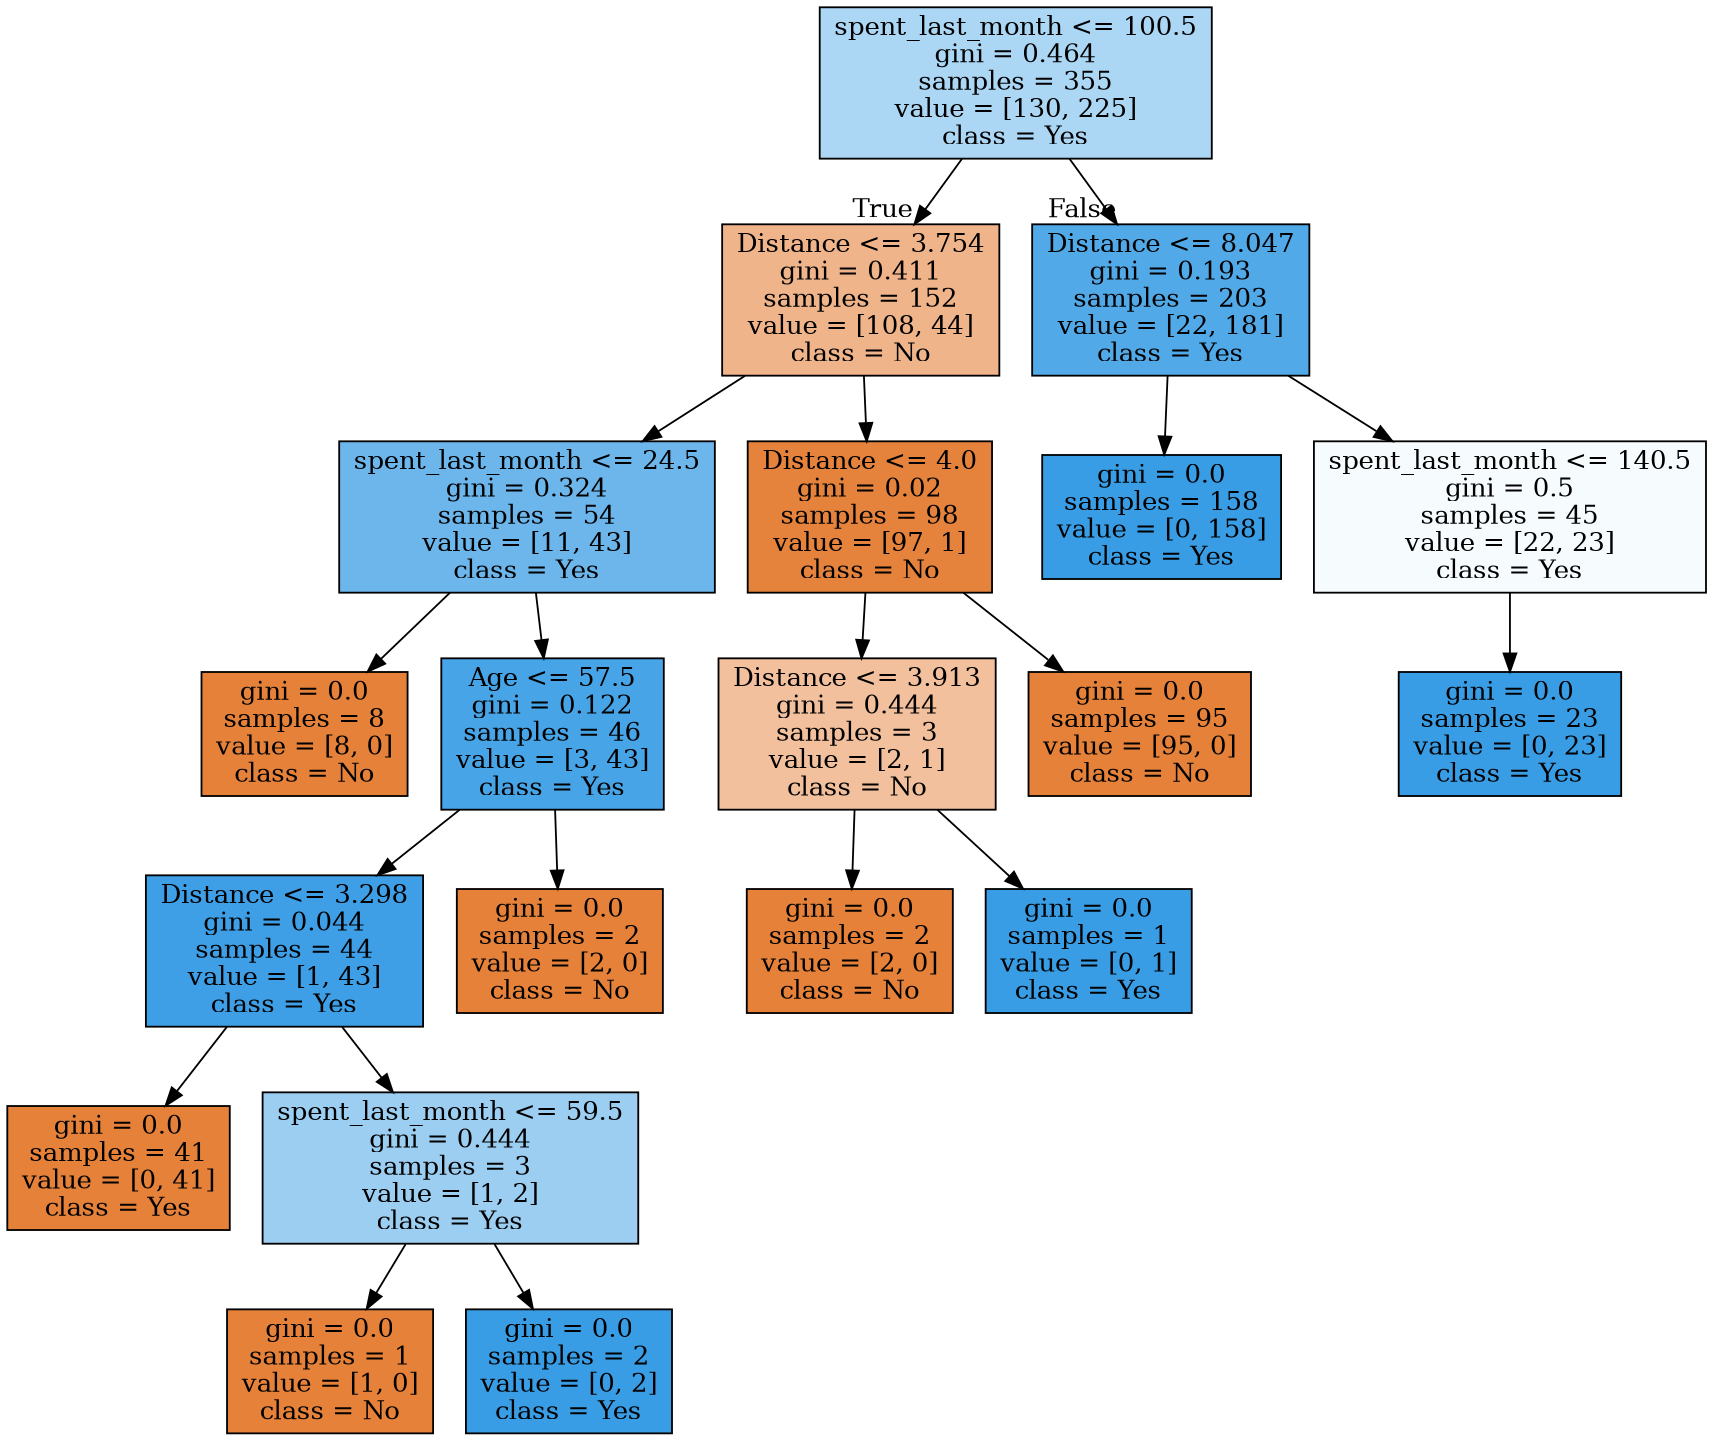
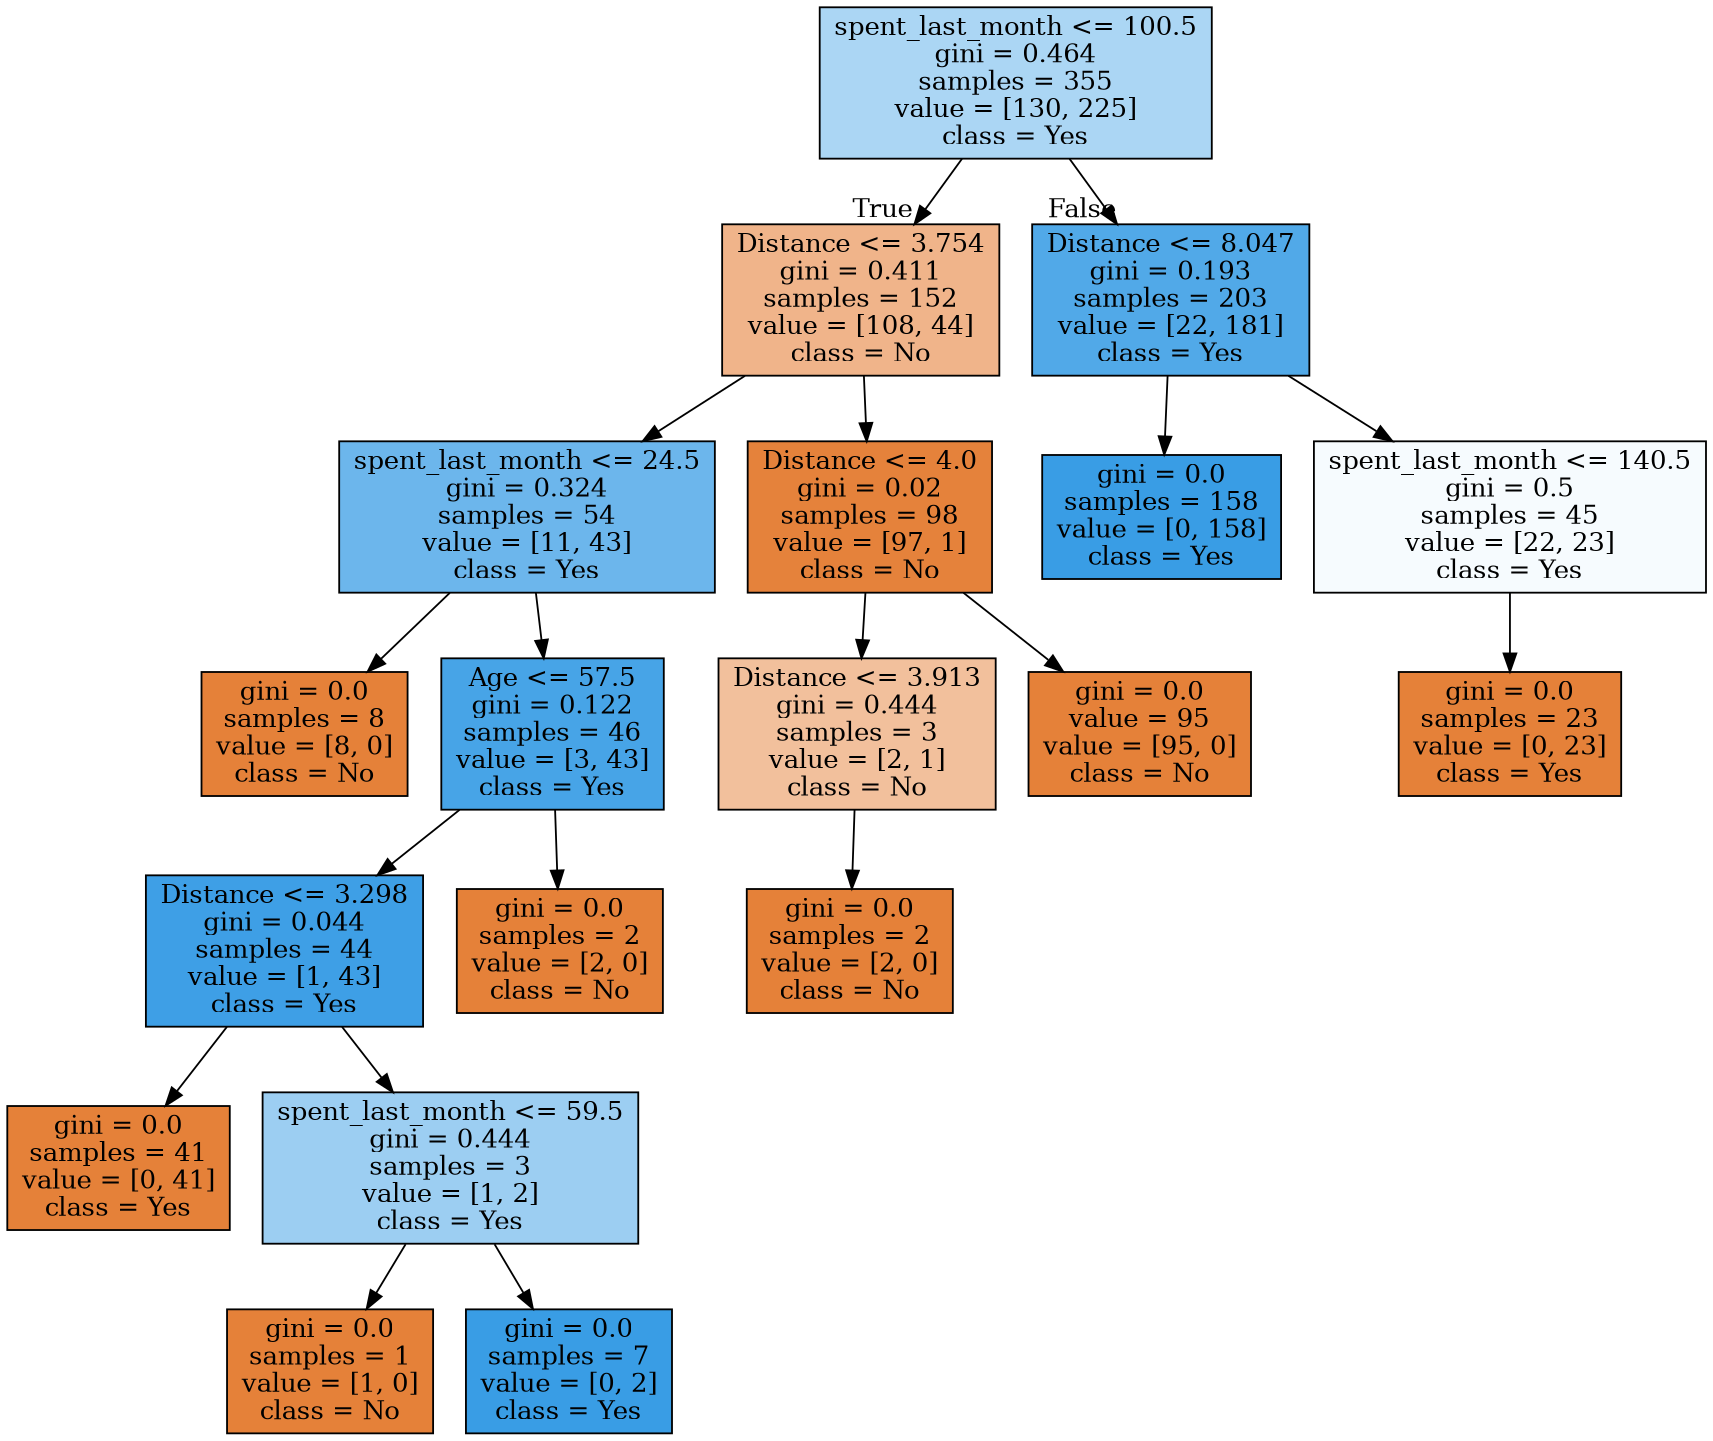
(1140, 734) -> (1140, 734)
(1510, 734) -> (1510, 734)
(1089, 951) -> none
(569, 1371) -> (569, 1371)
